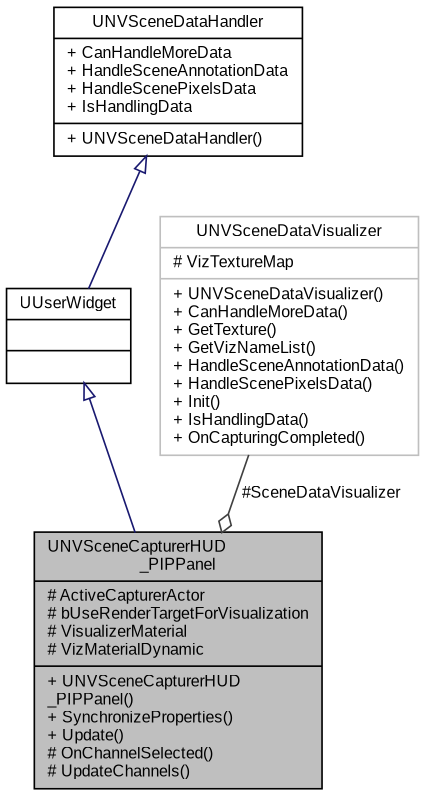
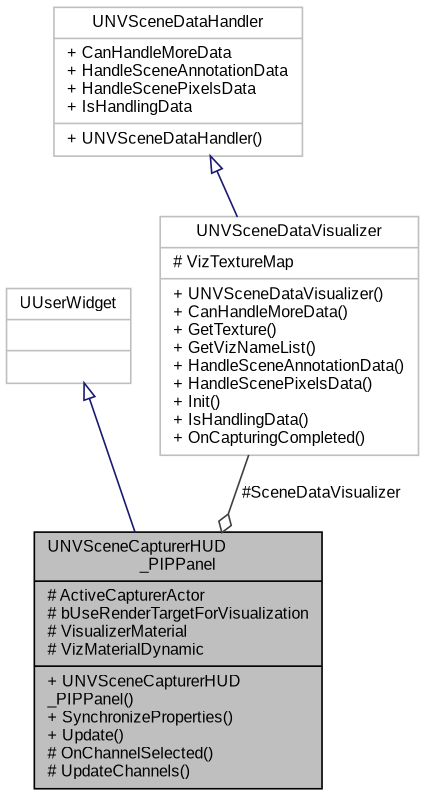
(178, 82) -> (178, 82)
(114, 230) -> (227, 194)
(69, 336) -> (69, 336)
